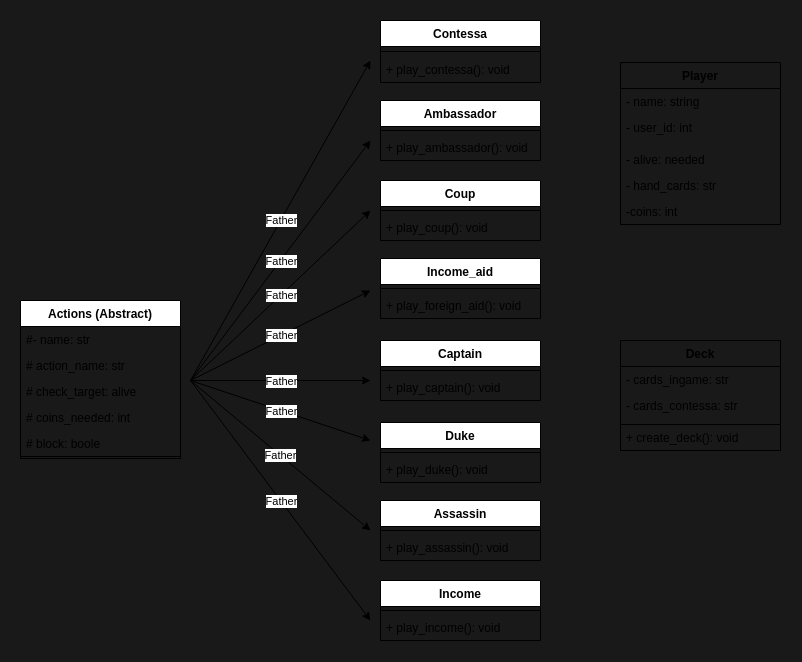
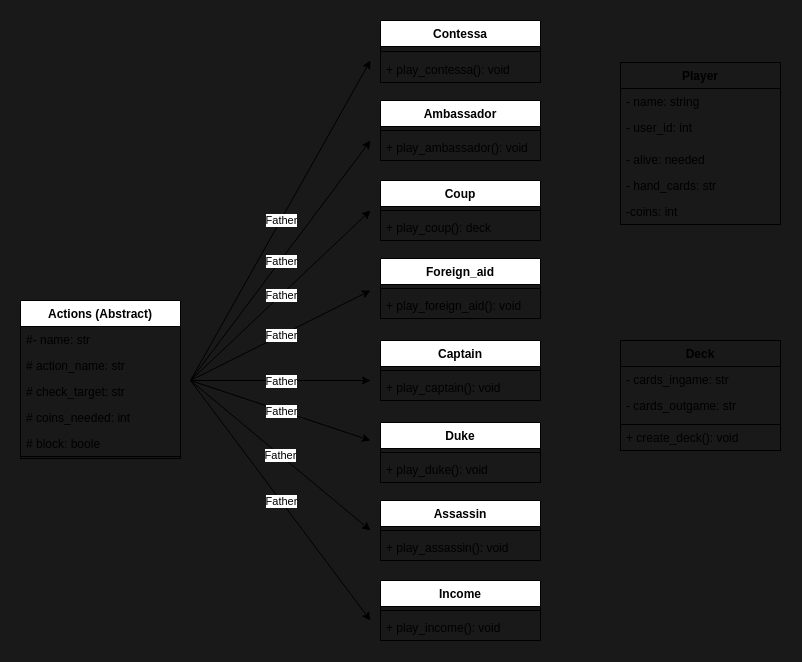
(442, 228) -> (444, 228)
(460, 272) -> (460, 272)
(89, 392) -> (85, 392)
(692, 406) -> (689, 406)
